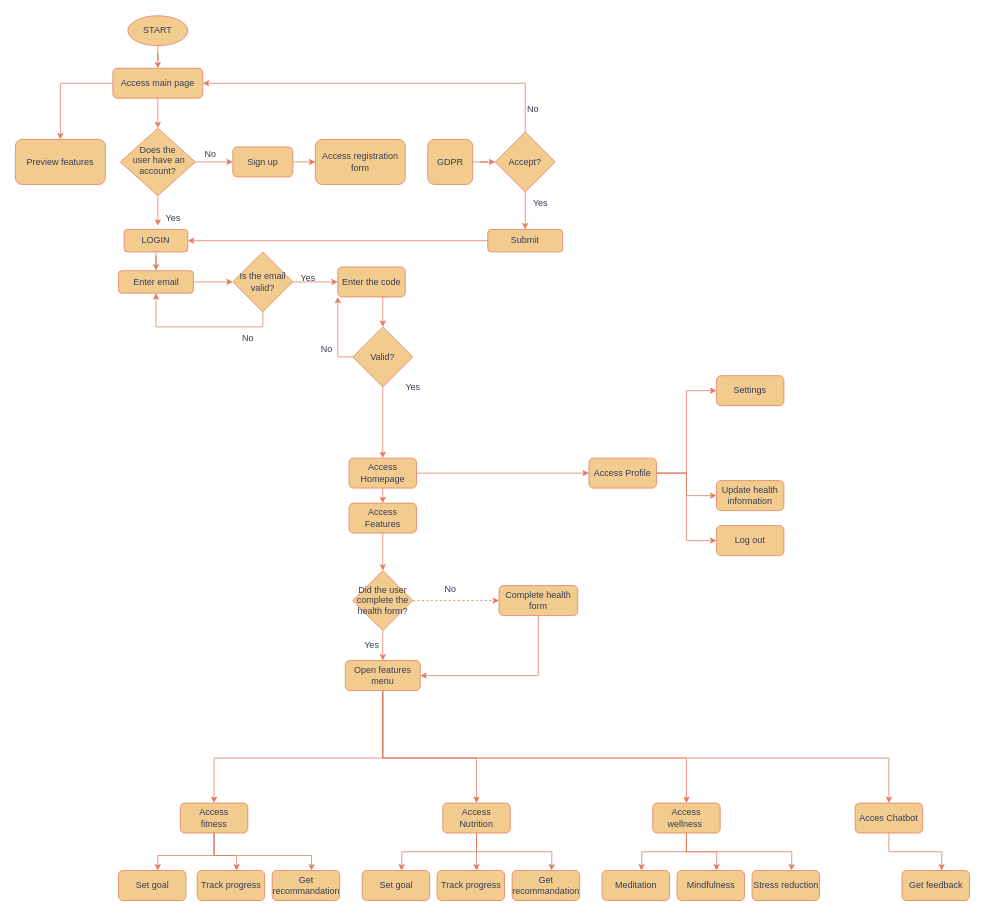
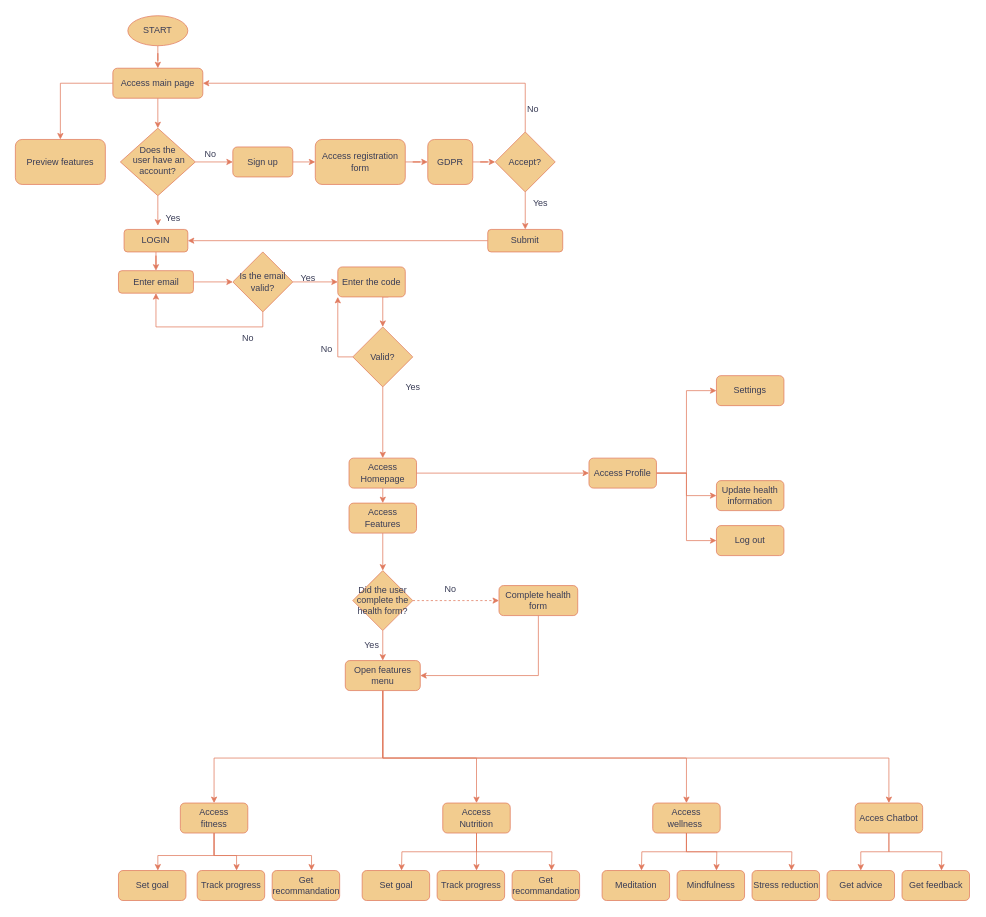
none -> (417, 162)
none -> (868, 852)
none -> (861, 885)
